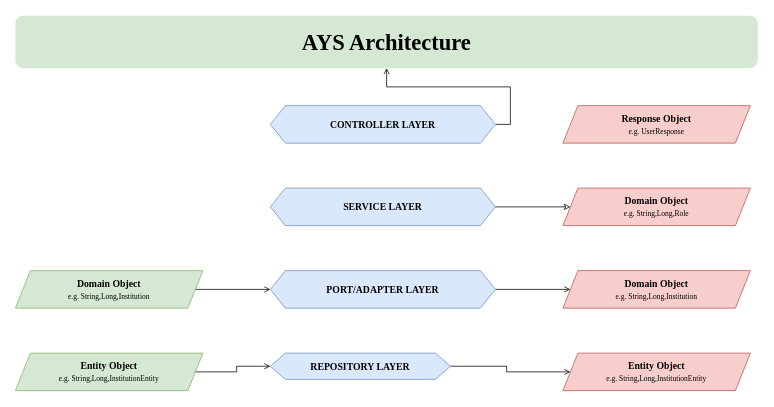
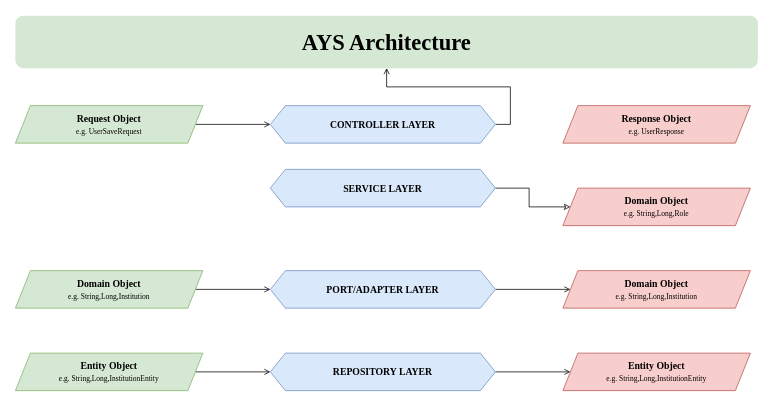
none -> (109, 124)
none -> (232, 124)
(383, 207) -> (383, 188)
(360, 366) -> (383, 372)
